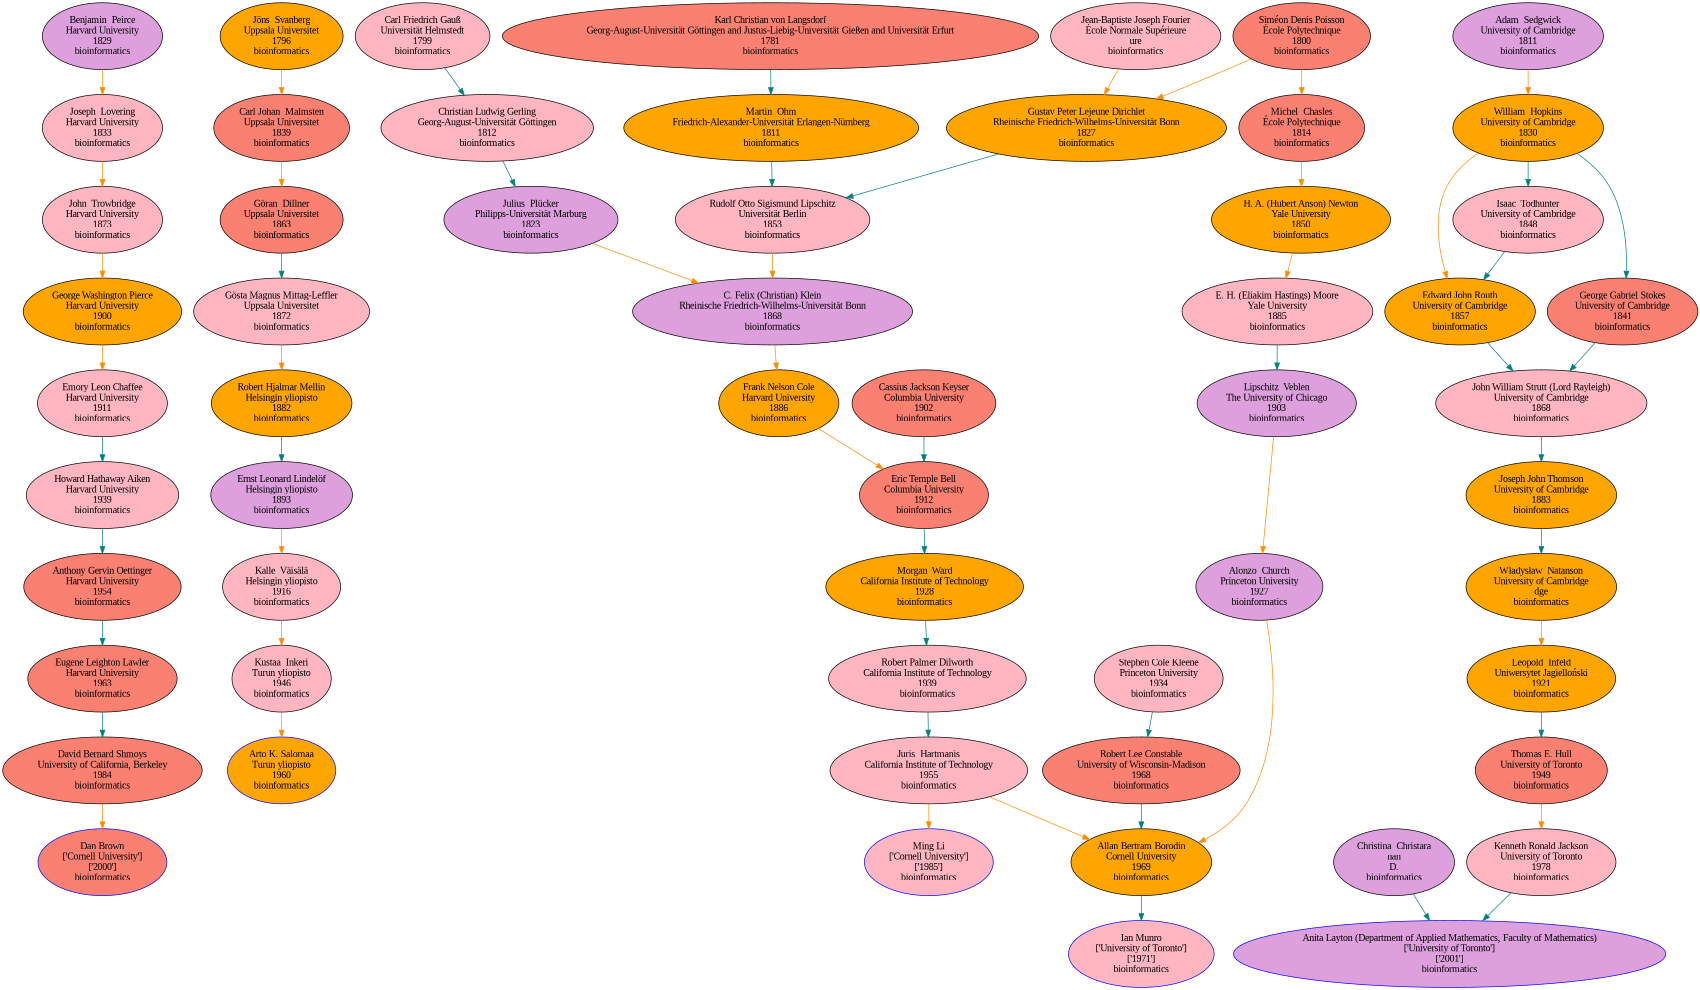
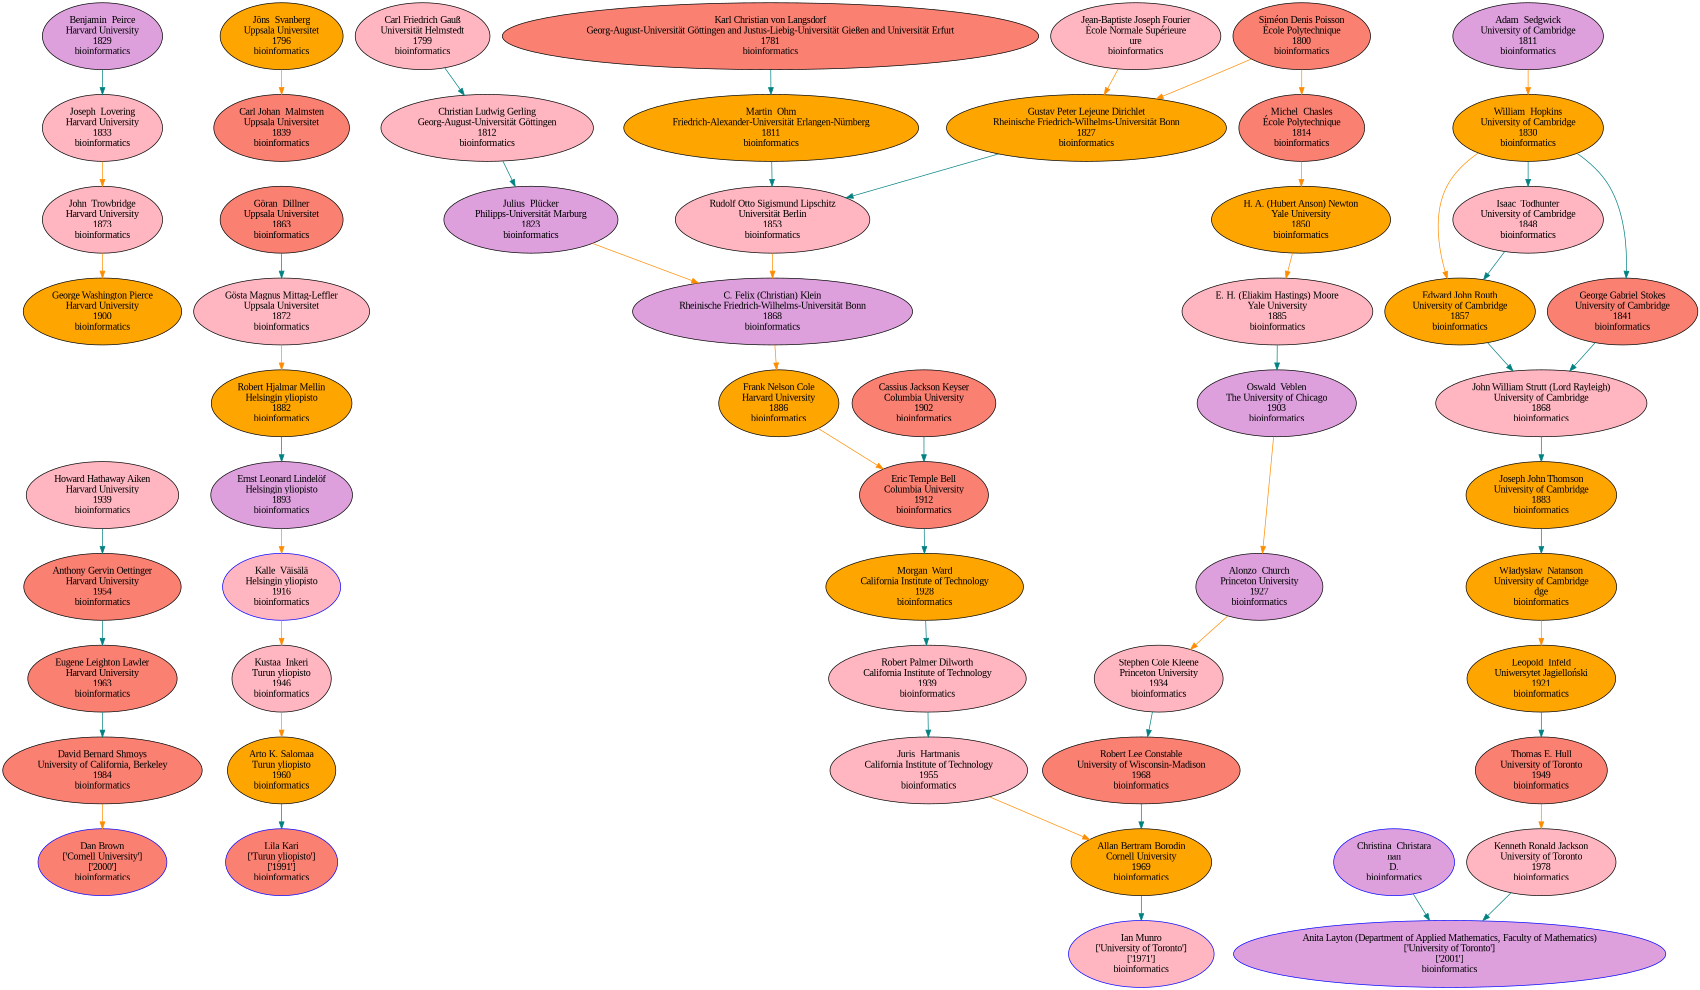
(102, 79) -> (102, 79)
(282, 170) -> none
(102, 403) -> none
(1277, 403) -> (1277, 403)
(282, 587) -> (282, 587)
(1269, 741) -> (1212, 630)
(282, 770) -> (282, 770)
none -> (282, 862)
(929, 862) -> none
(1394, 862) -> (1394, 862)
